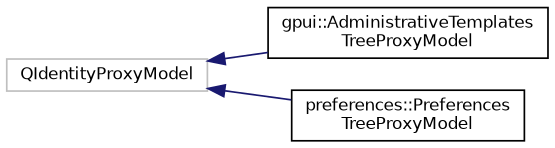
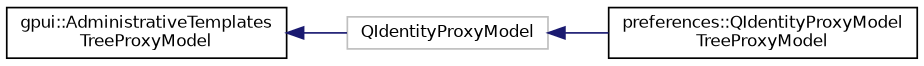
(246, 56) -> (325, 33)
(408, 115) -> (763, 33)
